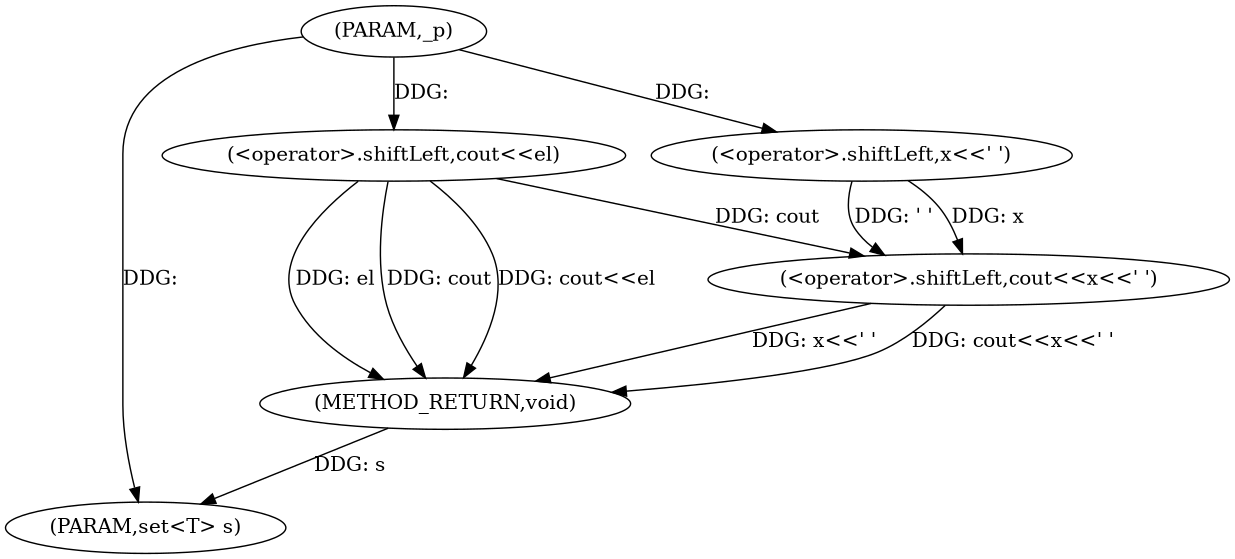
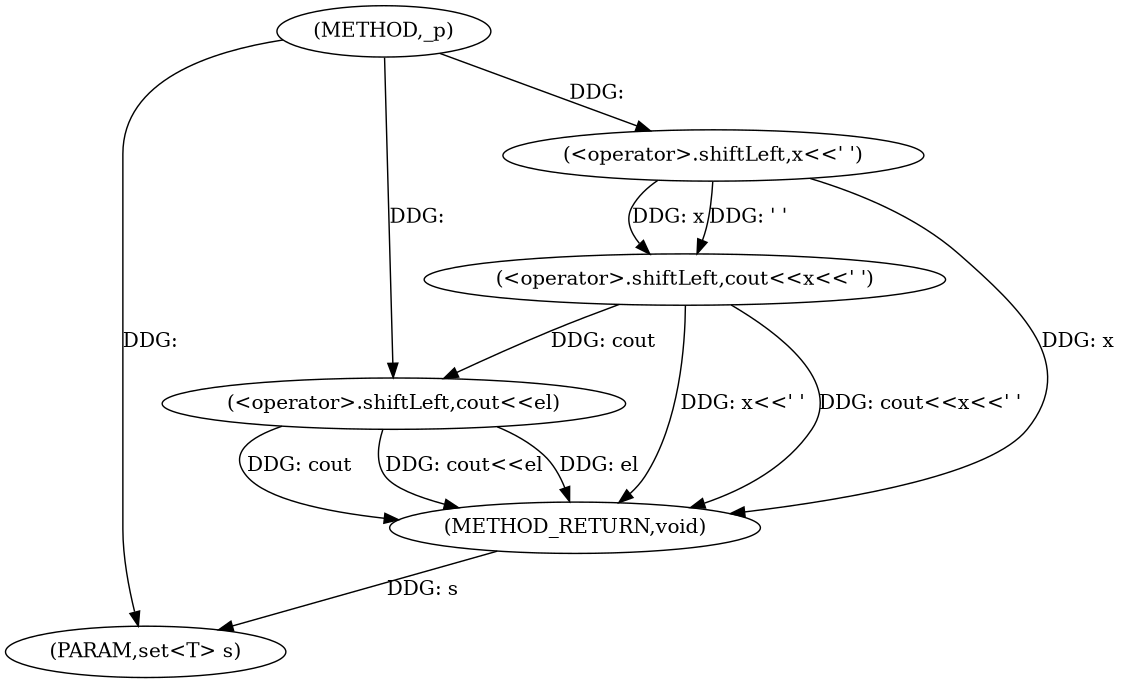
(394, 31) -> (384, 31)
(673, 216) -> (537, 337)
none -> (1045, 393)
